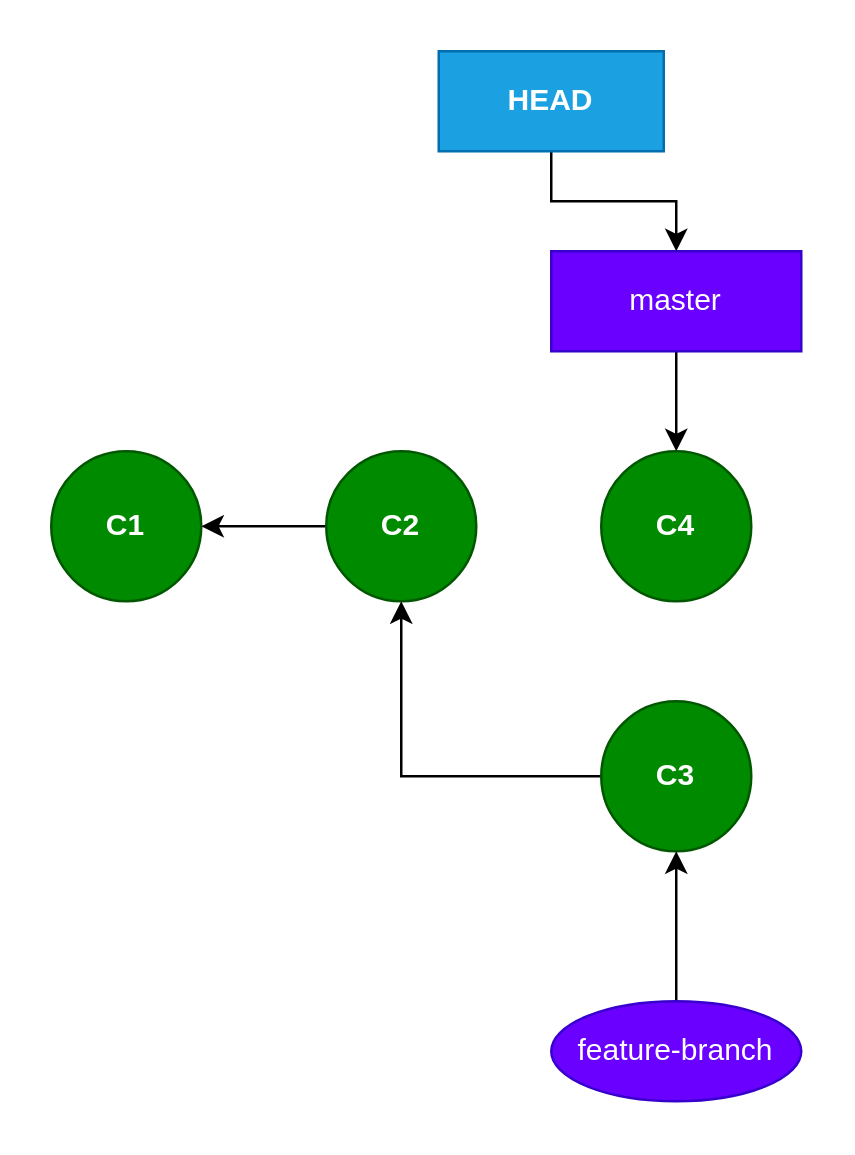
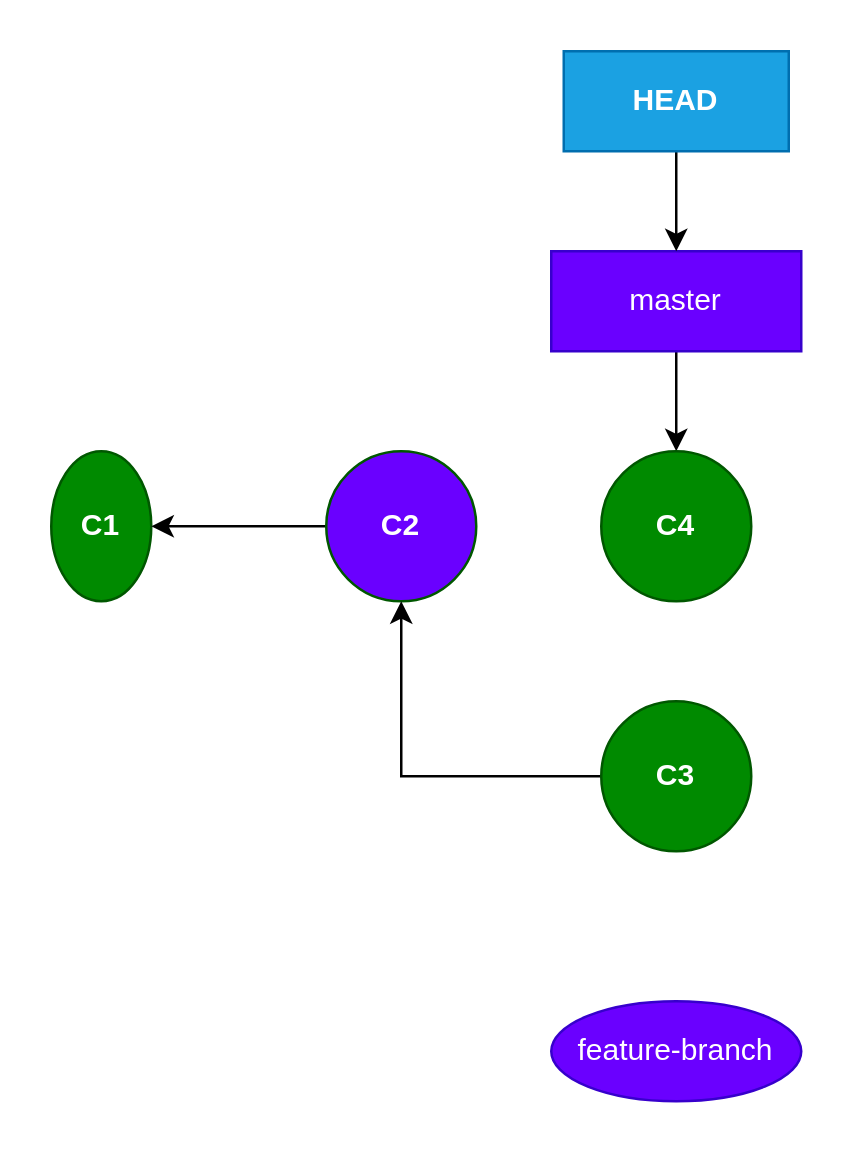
(551, 101) -> (676, 101)
(126, 526) -> (101, 526)
(401, 526) -> (401, 526)
(676, 934) -> none
